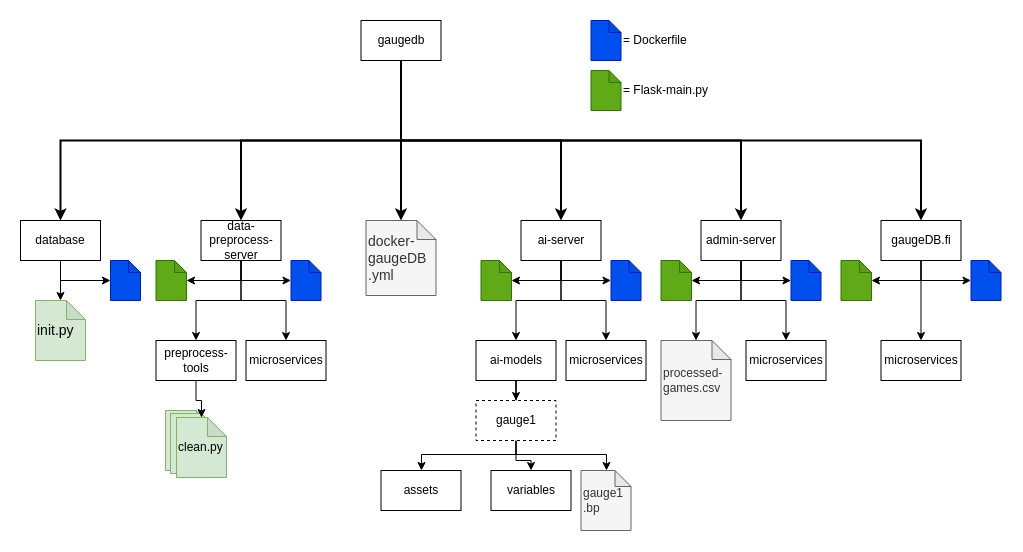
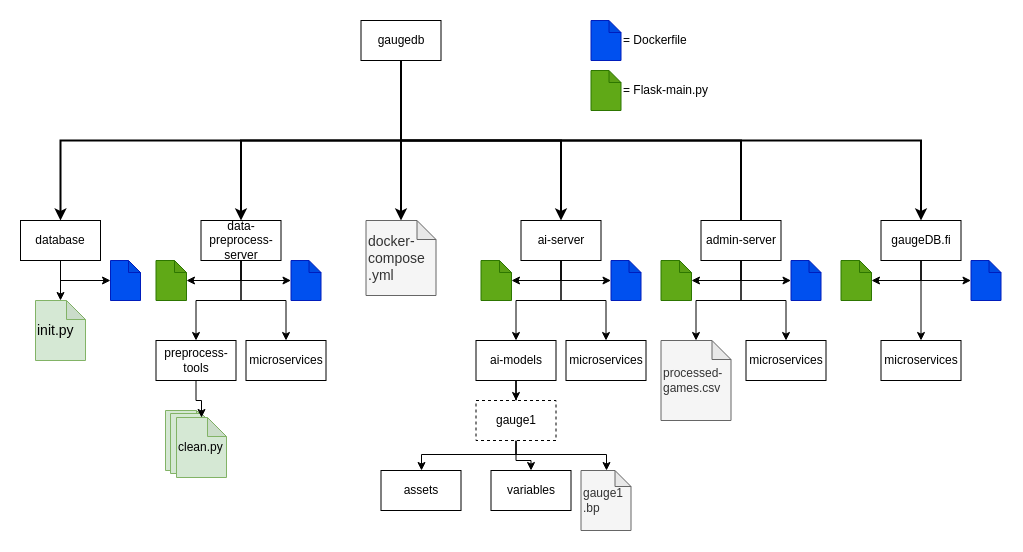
(741, 210) -> (741, 214)
(403, 259) -> (403, 259)
